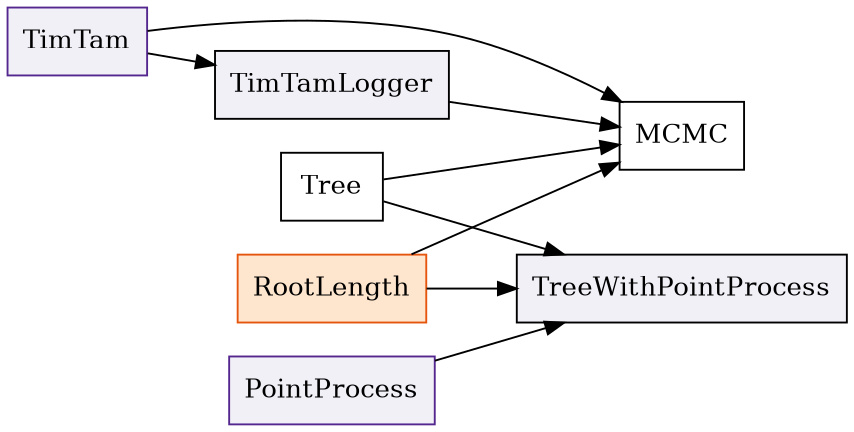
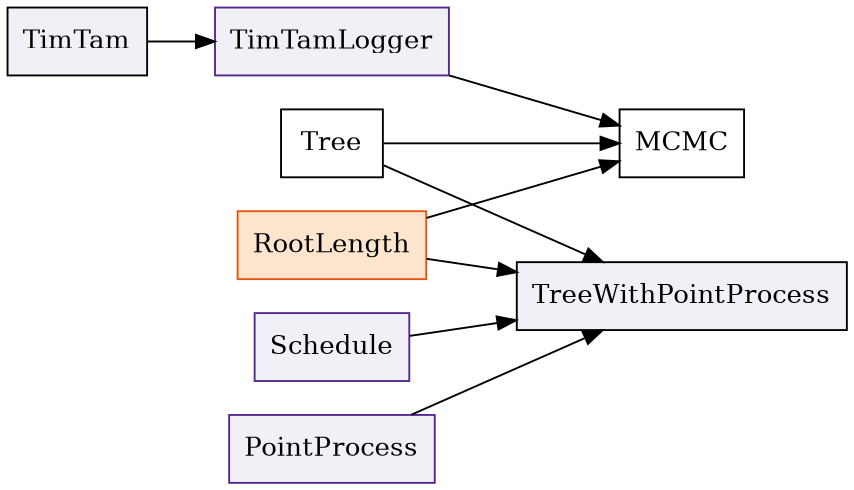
(382, 24) -> none
(77, 41) -> (77, 41)
(332, 85) -> (332, 41)
none -> (332, 347)
